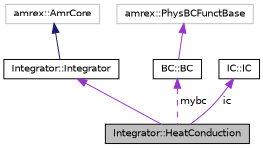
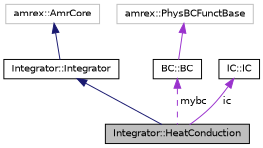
(124, 104) -> (124, 104)
